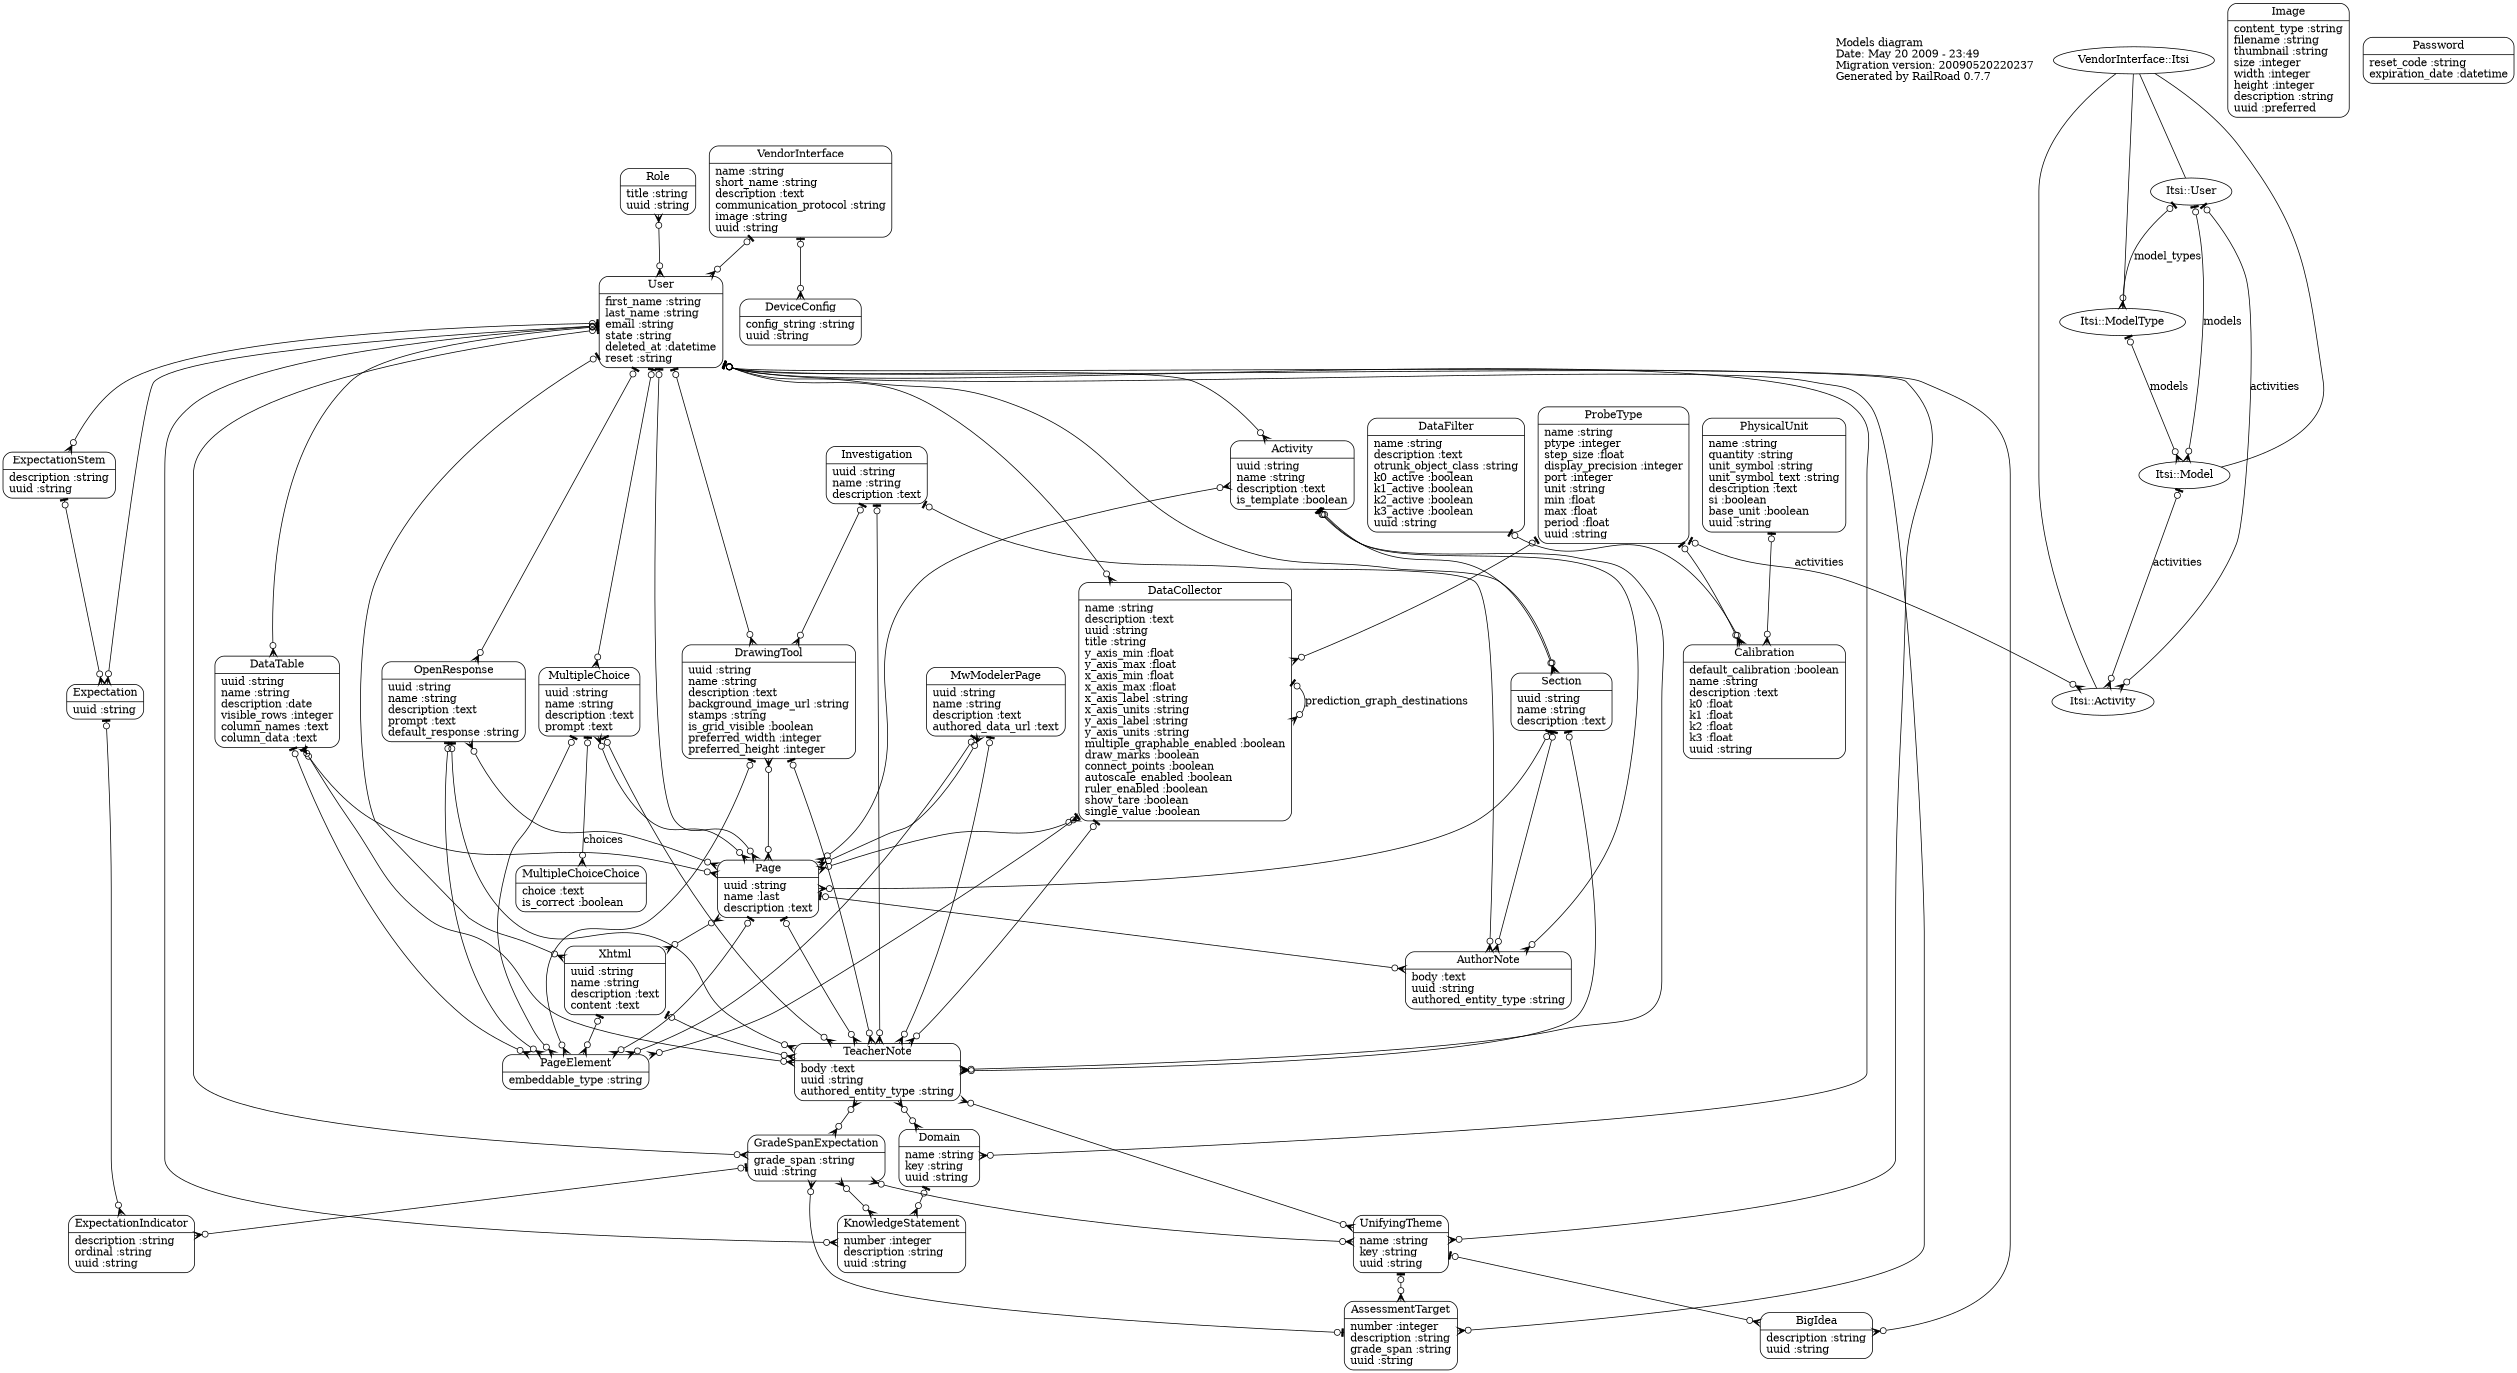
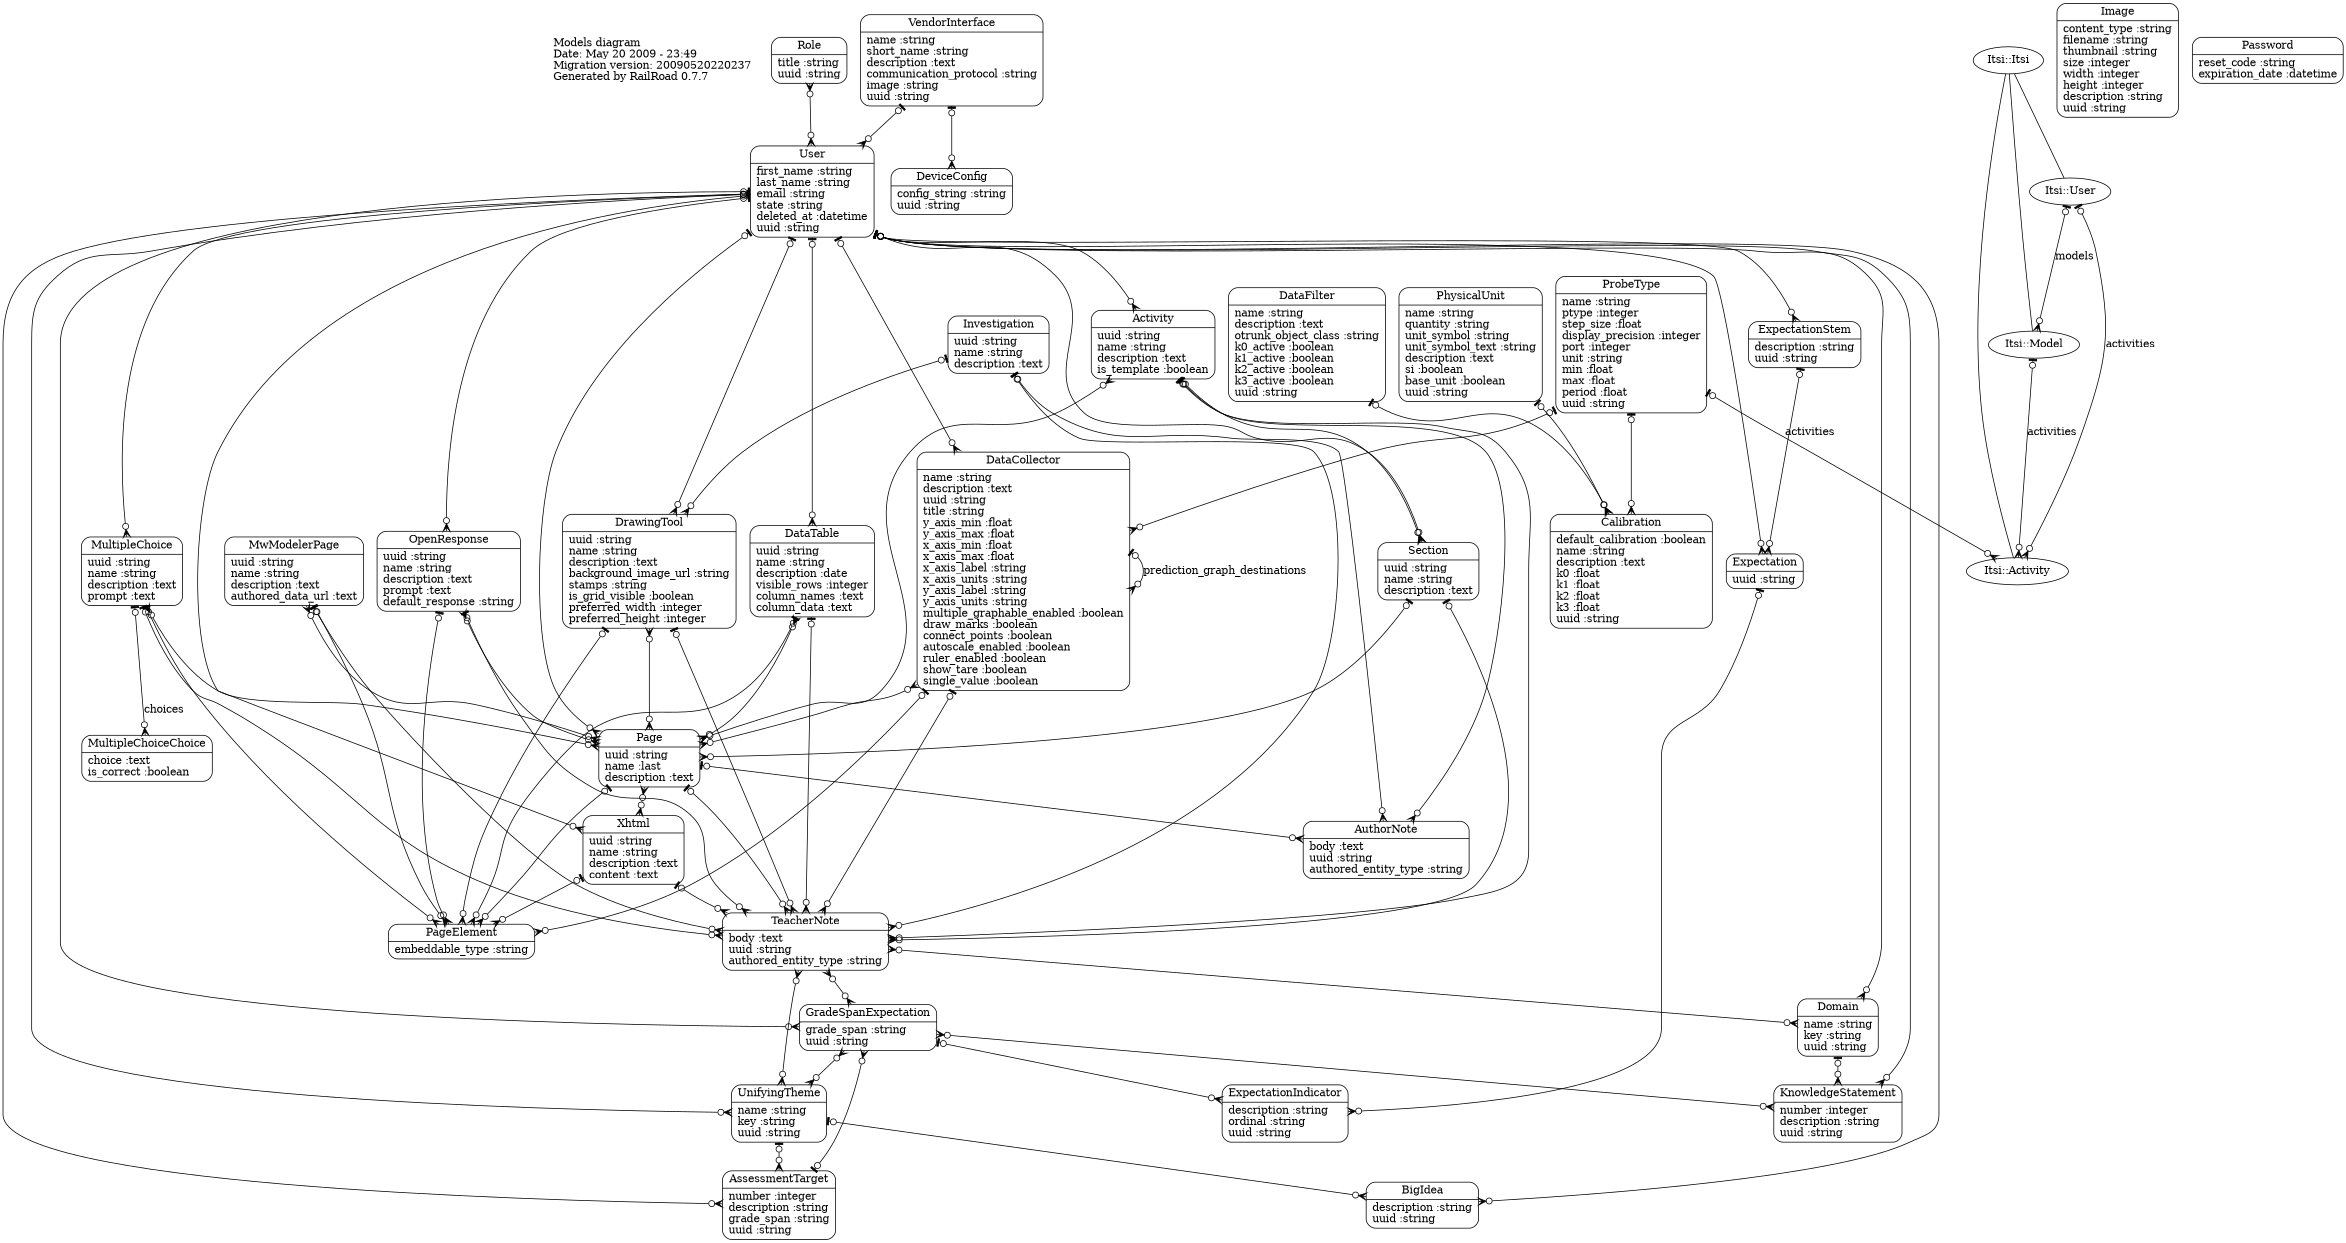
(2134, 60) -> (2008, 60)
(2275, 108) -> (2095, 108)
(2123, 322) -> none
(639, 359) -> (788, 228)
(1525, 839) -> none
